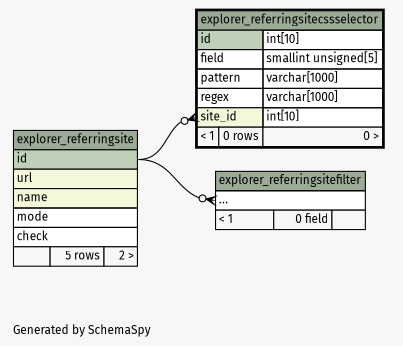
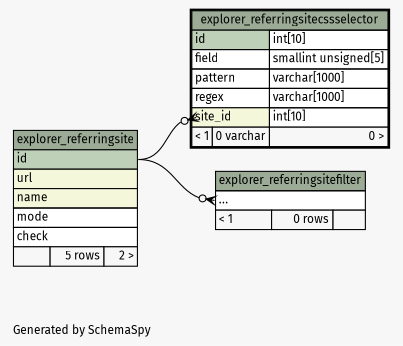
(241, 136) -> (241, 136)
(312, 219) -> (311, 219)
